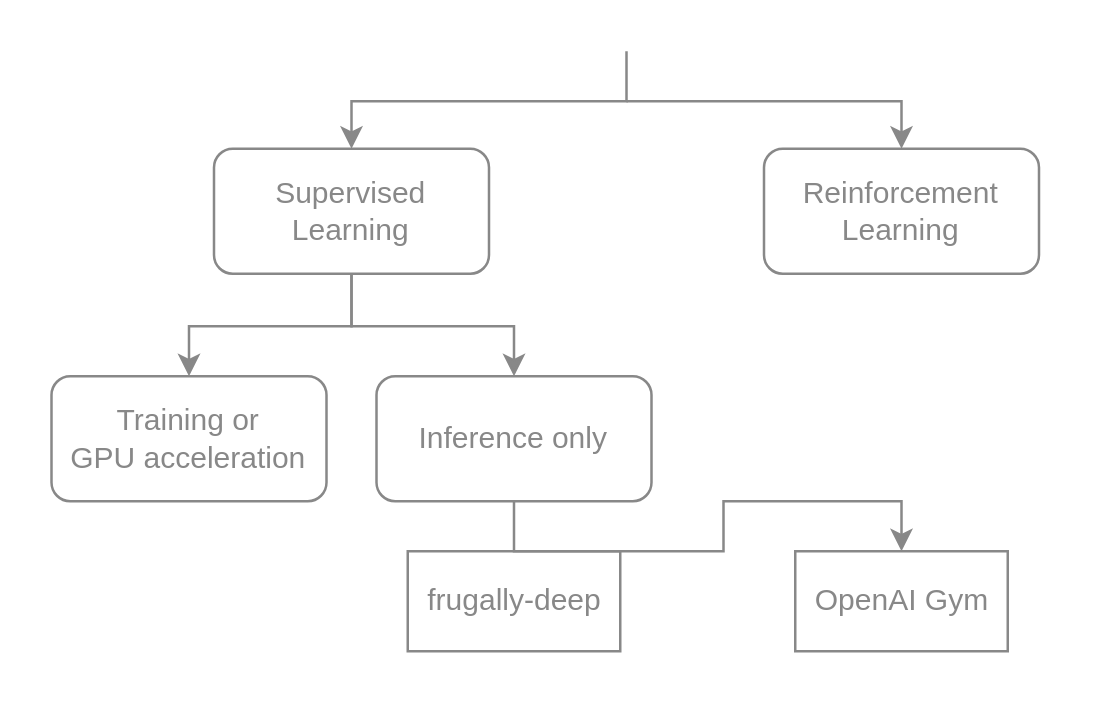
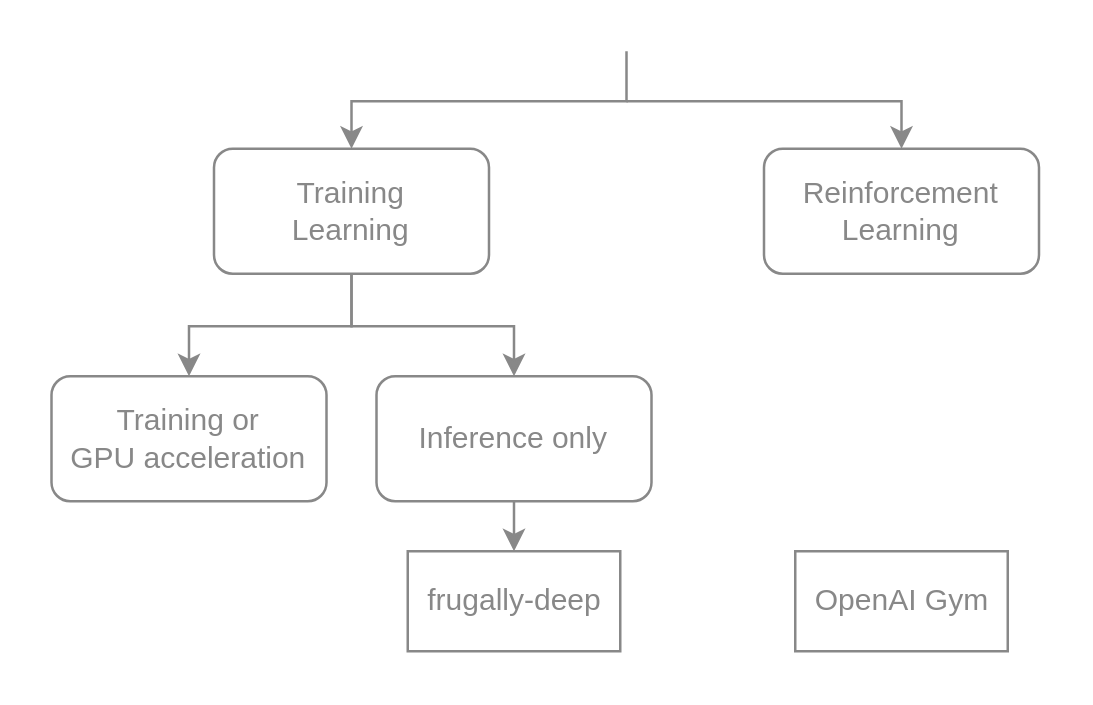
(351, 211) -> (351, 211)
(752, 501) -> (514, 533)
